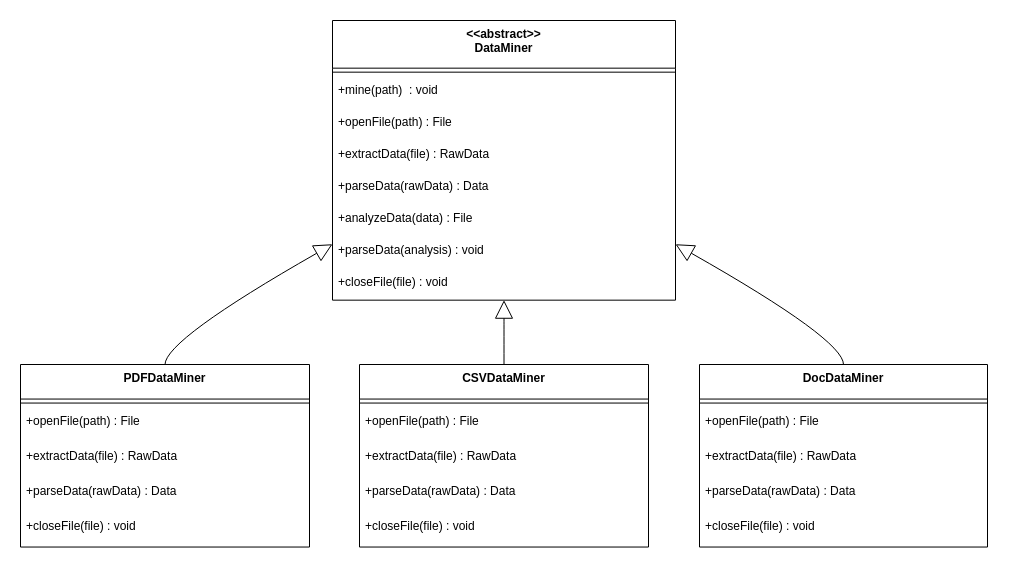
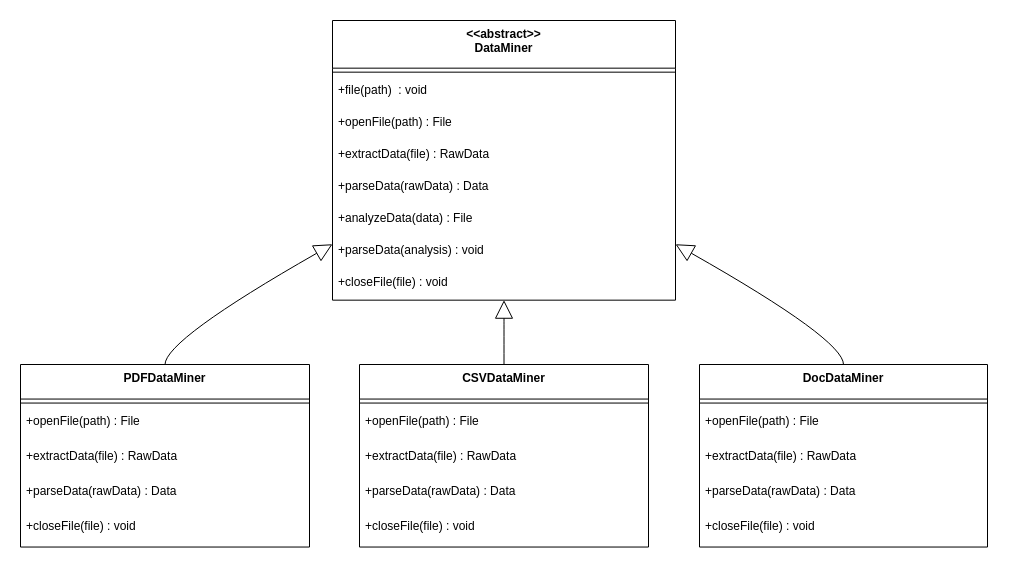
(394, 90) -> (392, 90)
